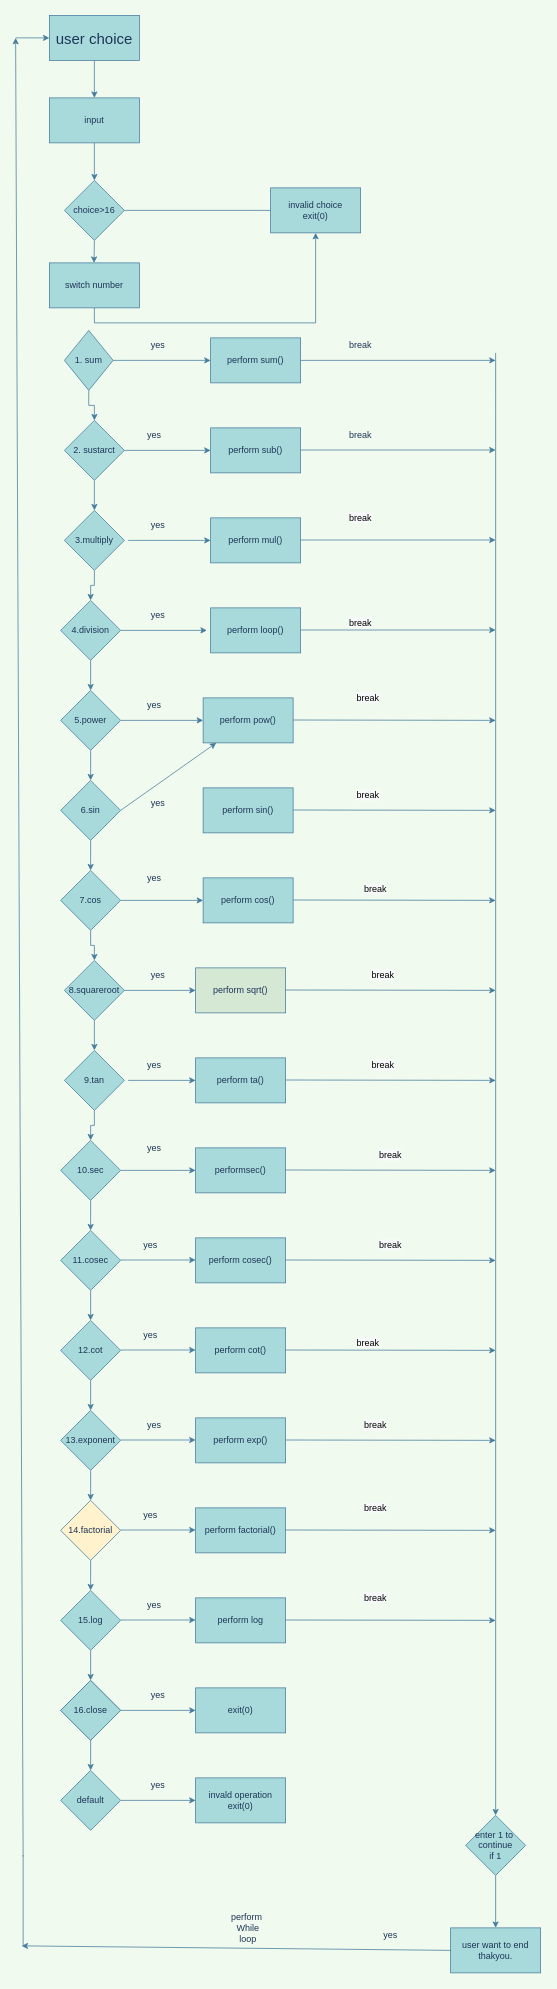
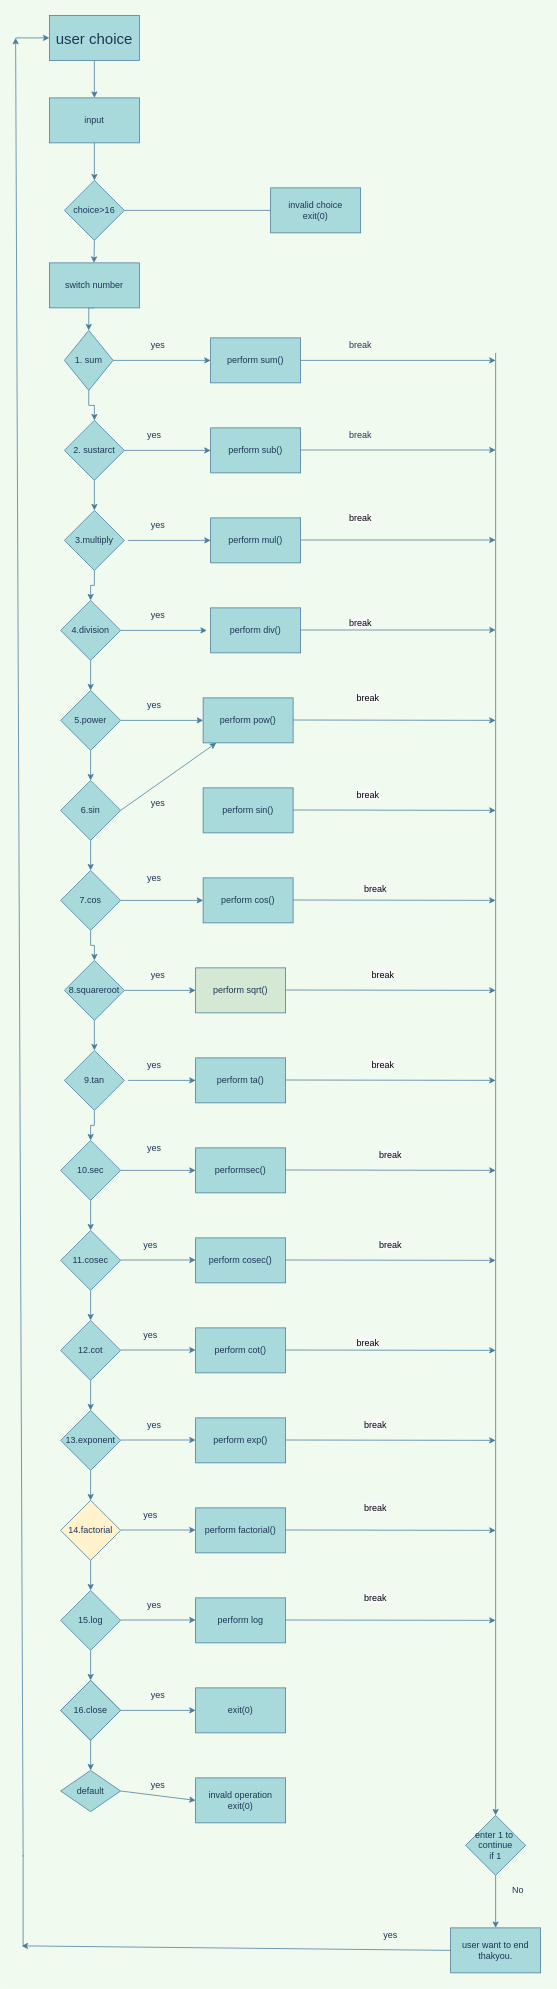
(315, 282) -> (89, 314)
(255, 630) -> (255, 630)
(90, 1800) -> (90, 1791)
none -> (518, 1890)
(248, 1928) -> none
